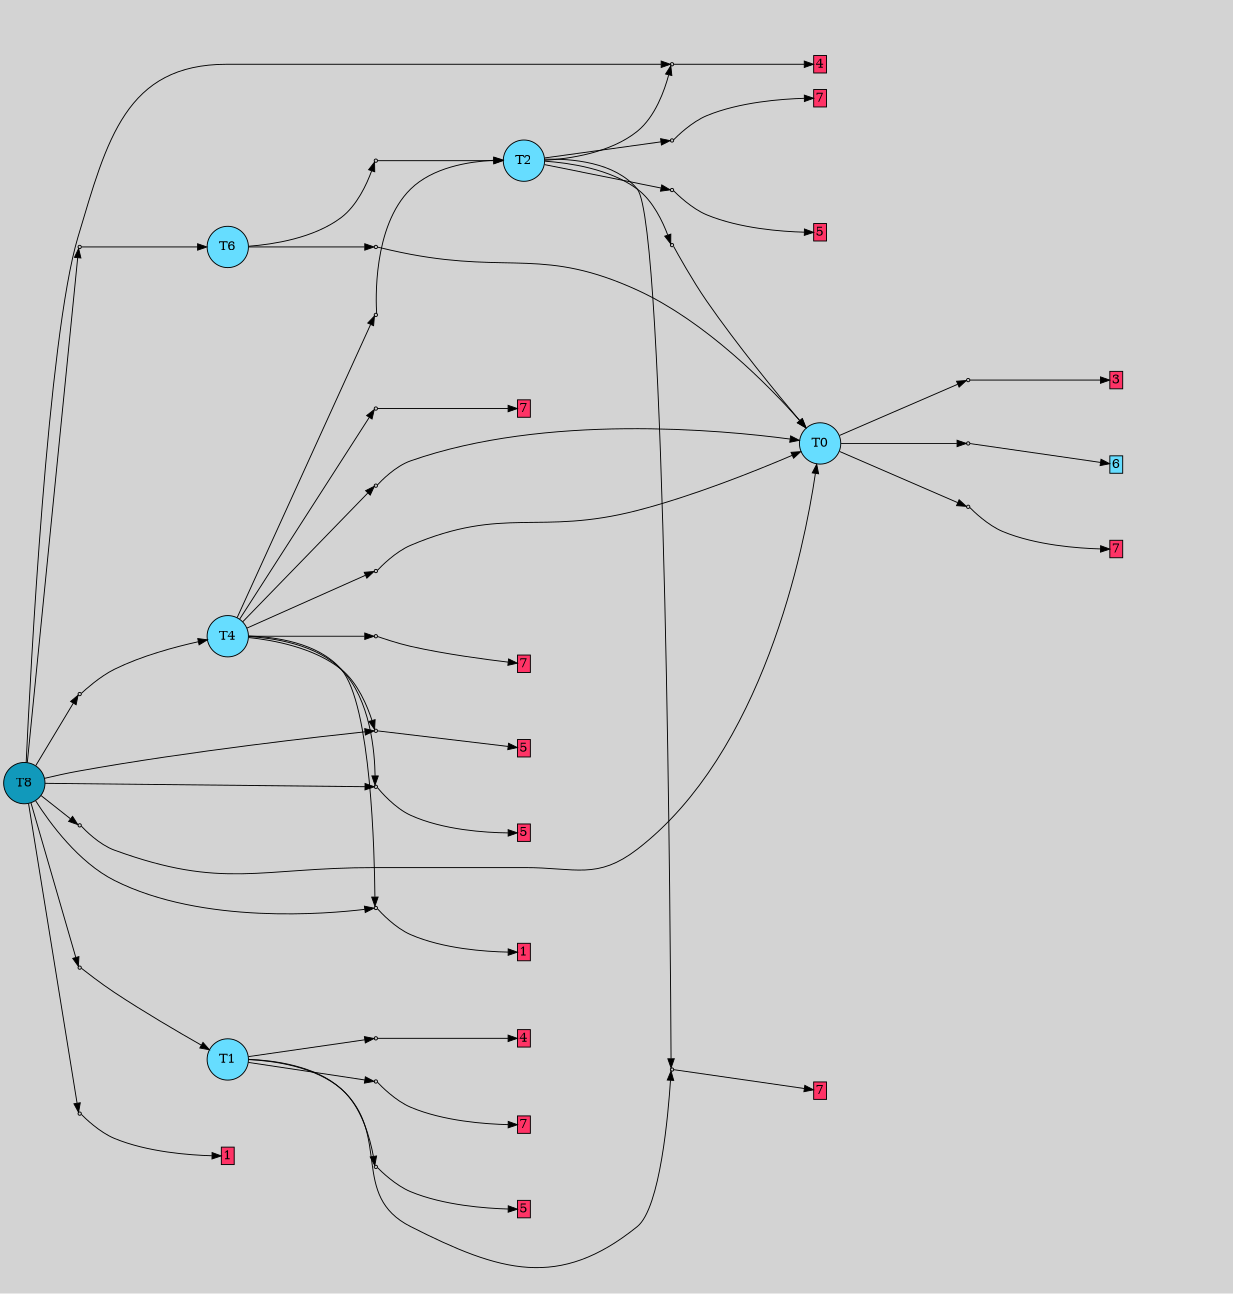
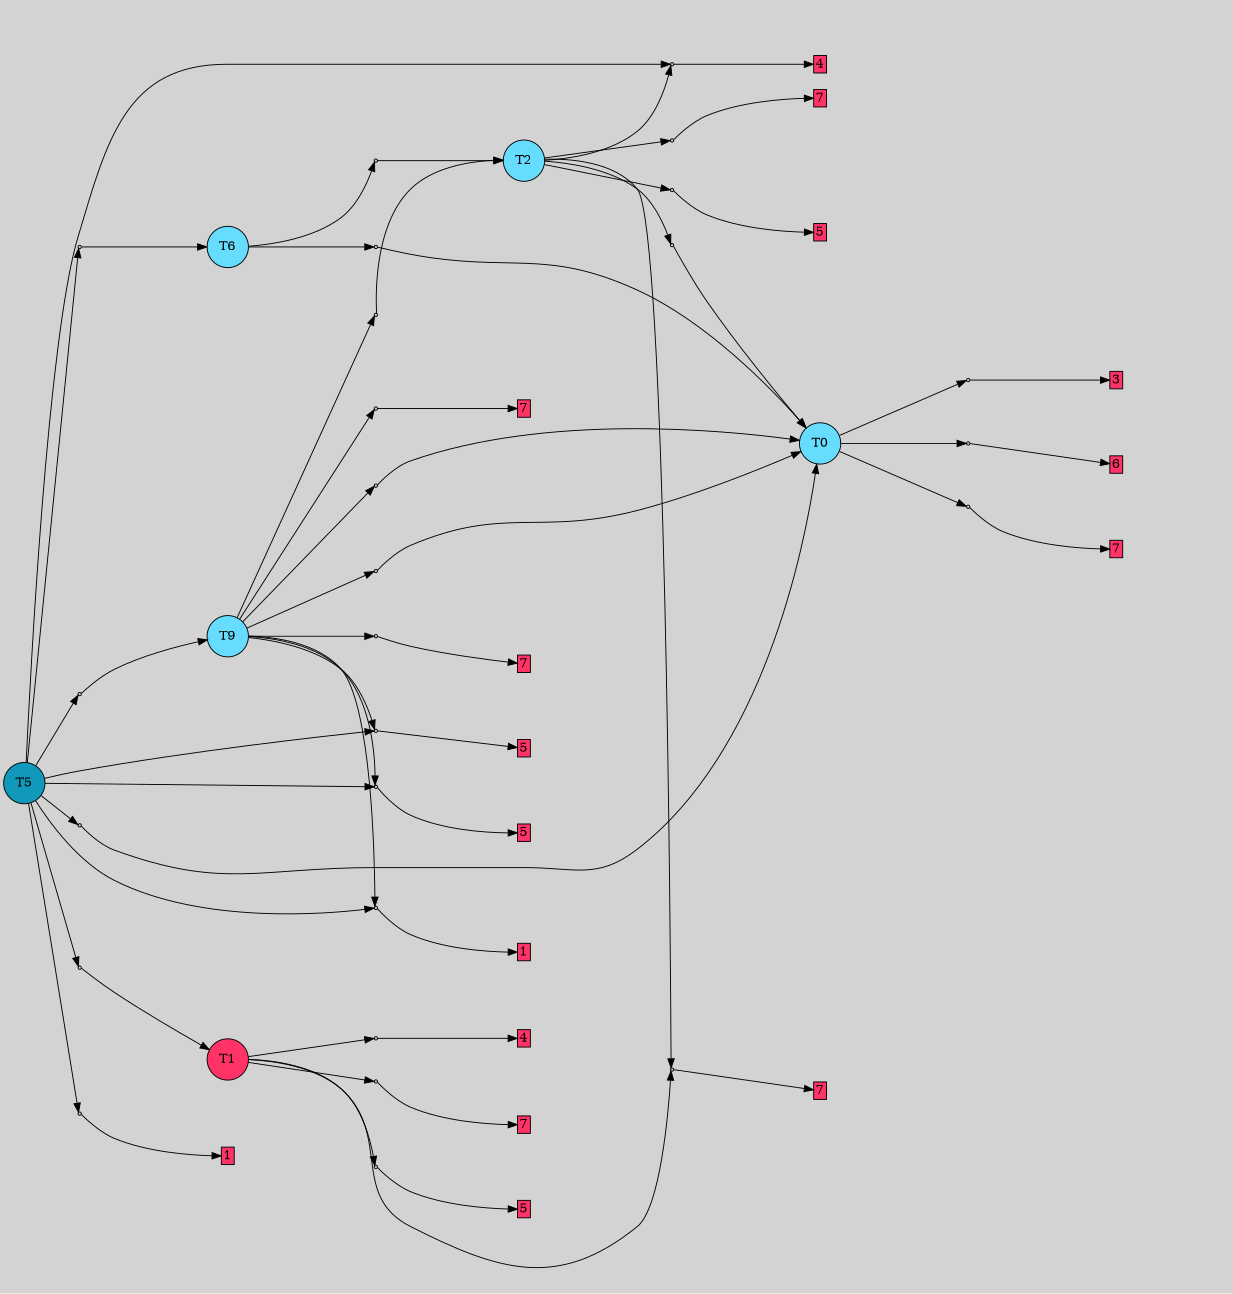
(1116, 465) -> (1116, 465)
(228, 636) -> (228, 636)
(24, 783) -> (24, 783)
(228, 1059) -> (228, 1059)
